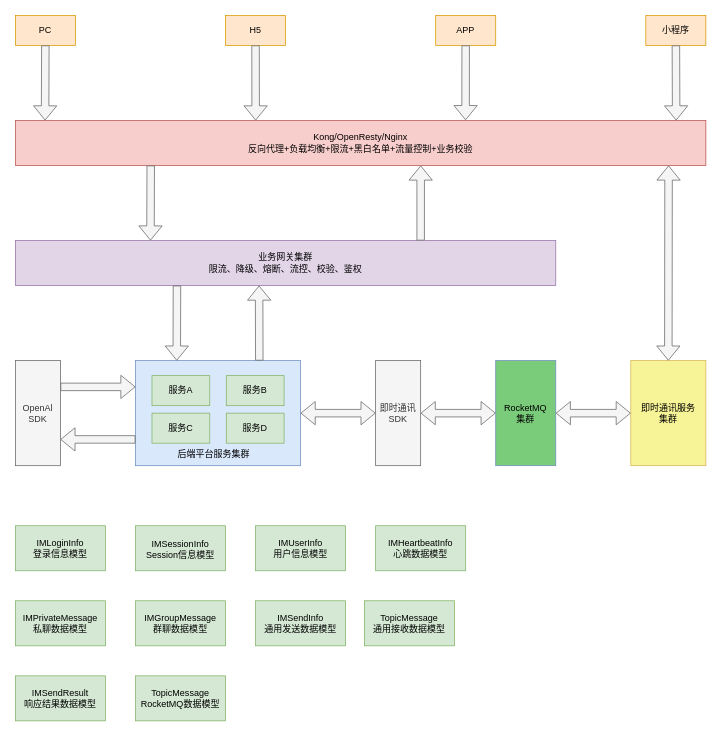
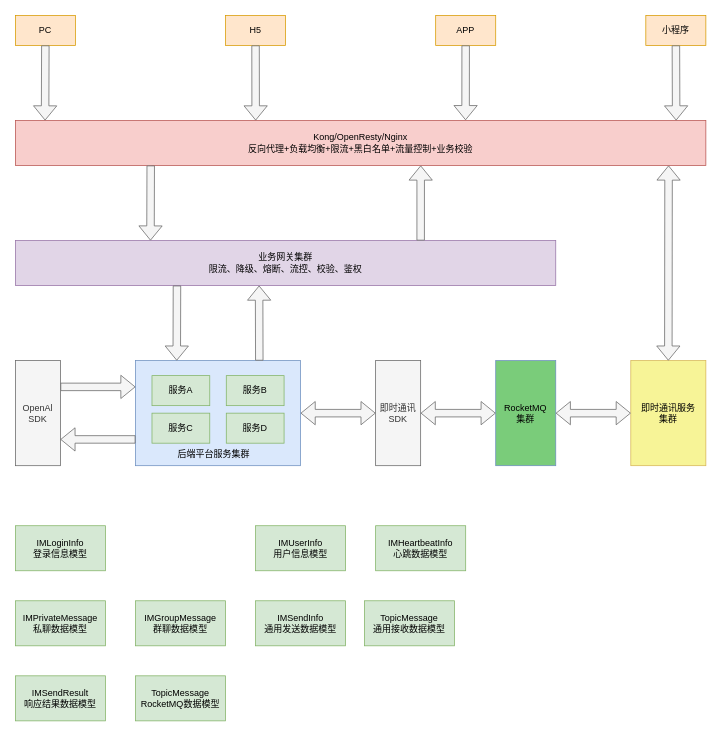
(180, 548) -> none
